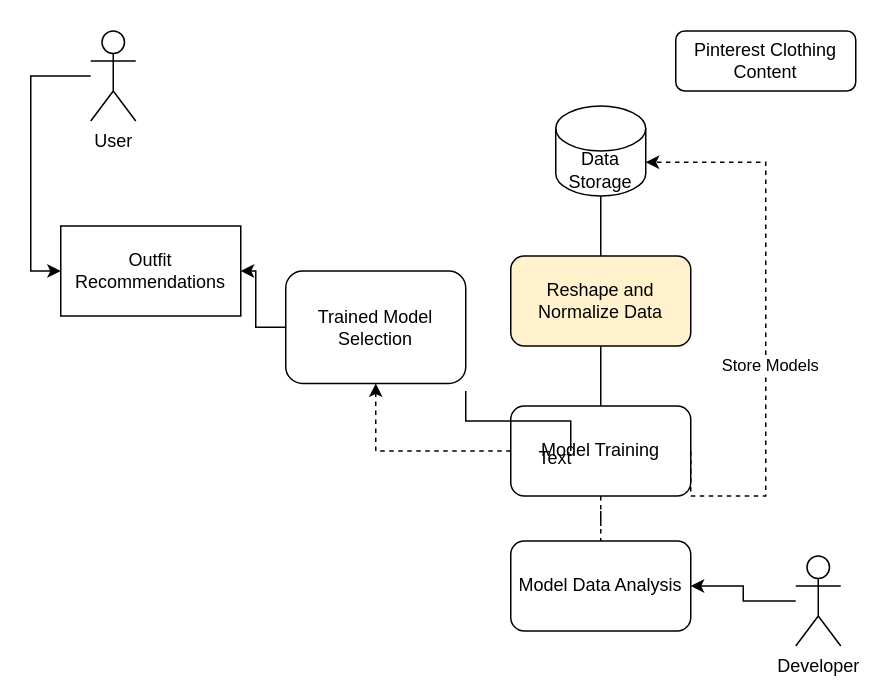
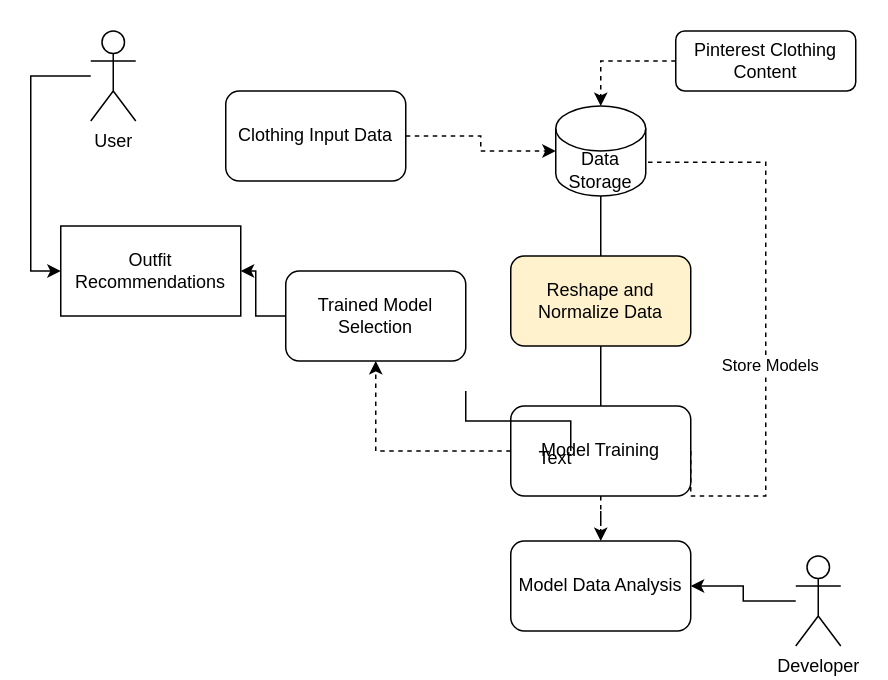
none -> (621, 61)
none -> (316, 136)
none -> (481, 138)
(657, 162) -> (652, 162)
(376, 327) -> (376, 316)
(601, 533) -> (601, 529)
